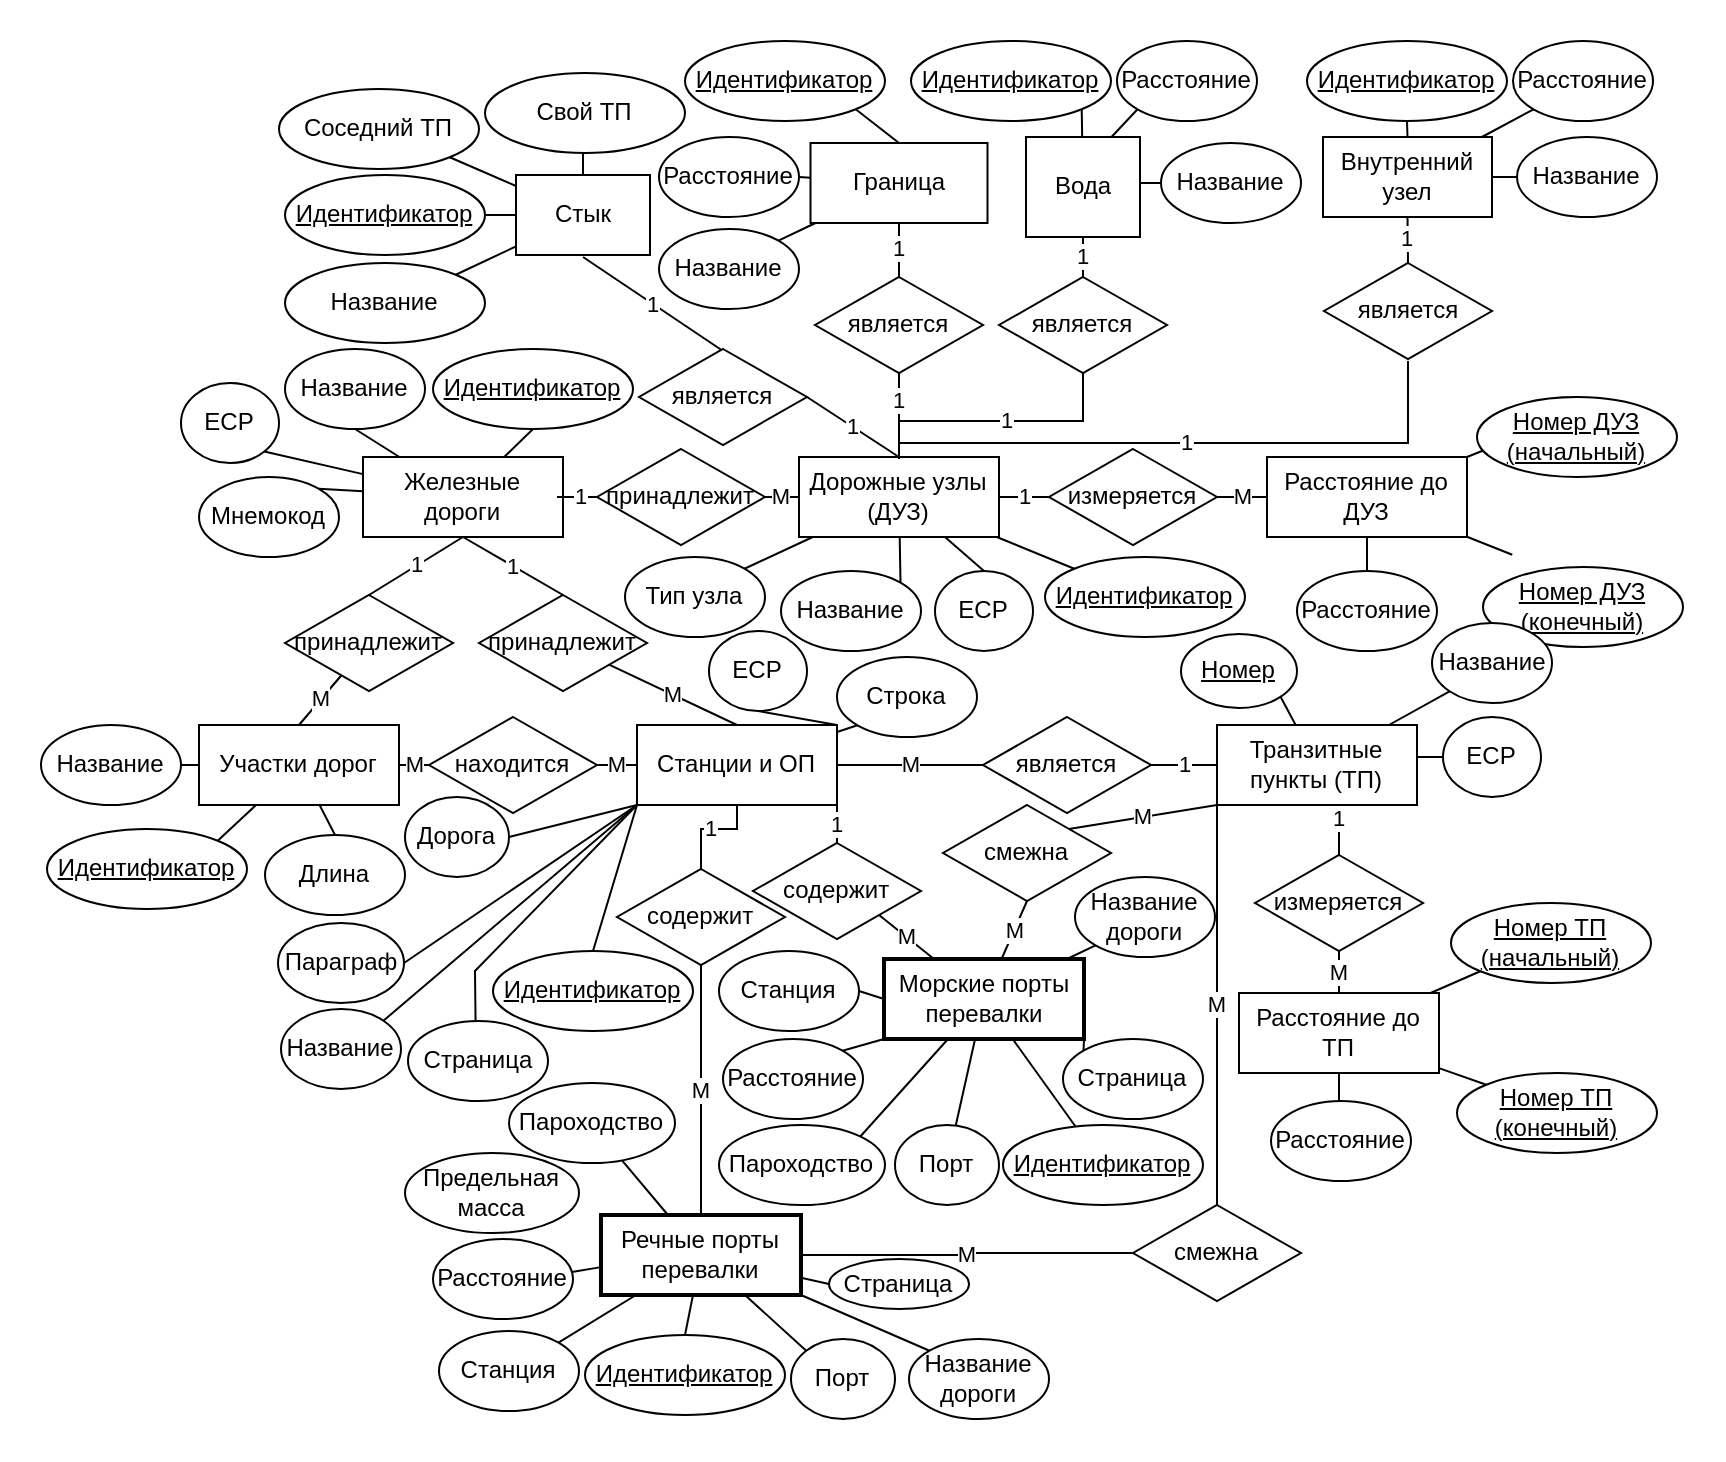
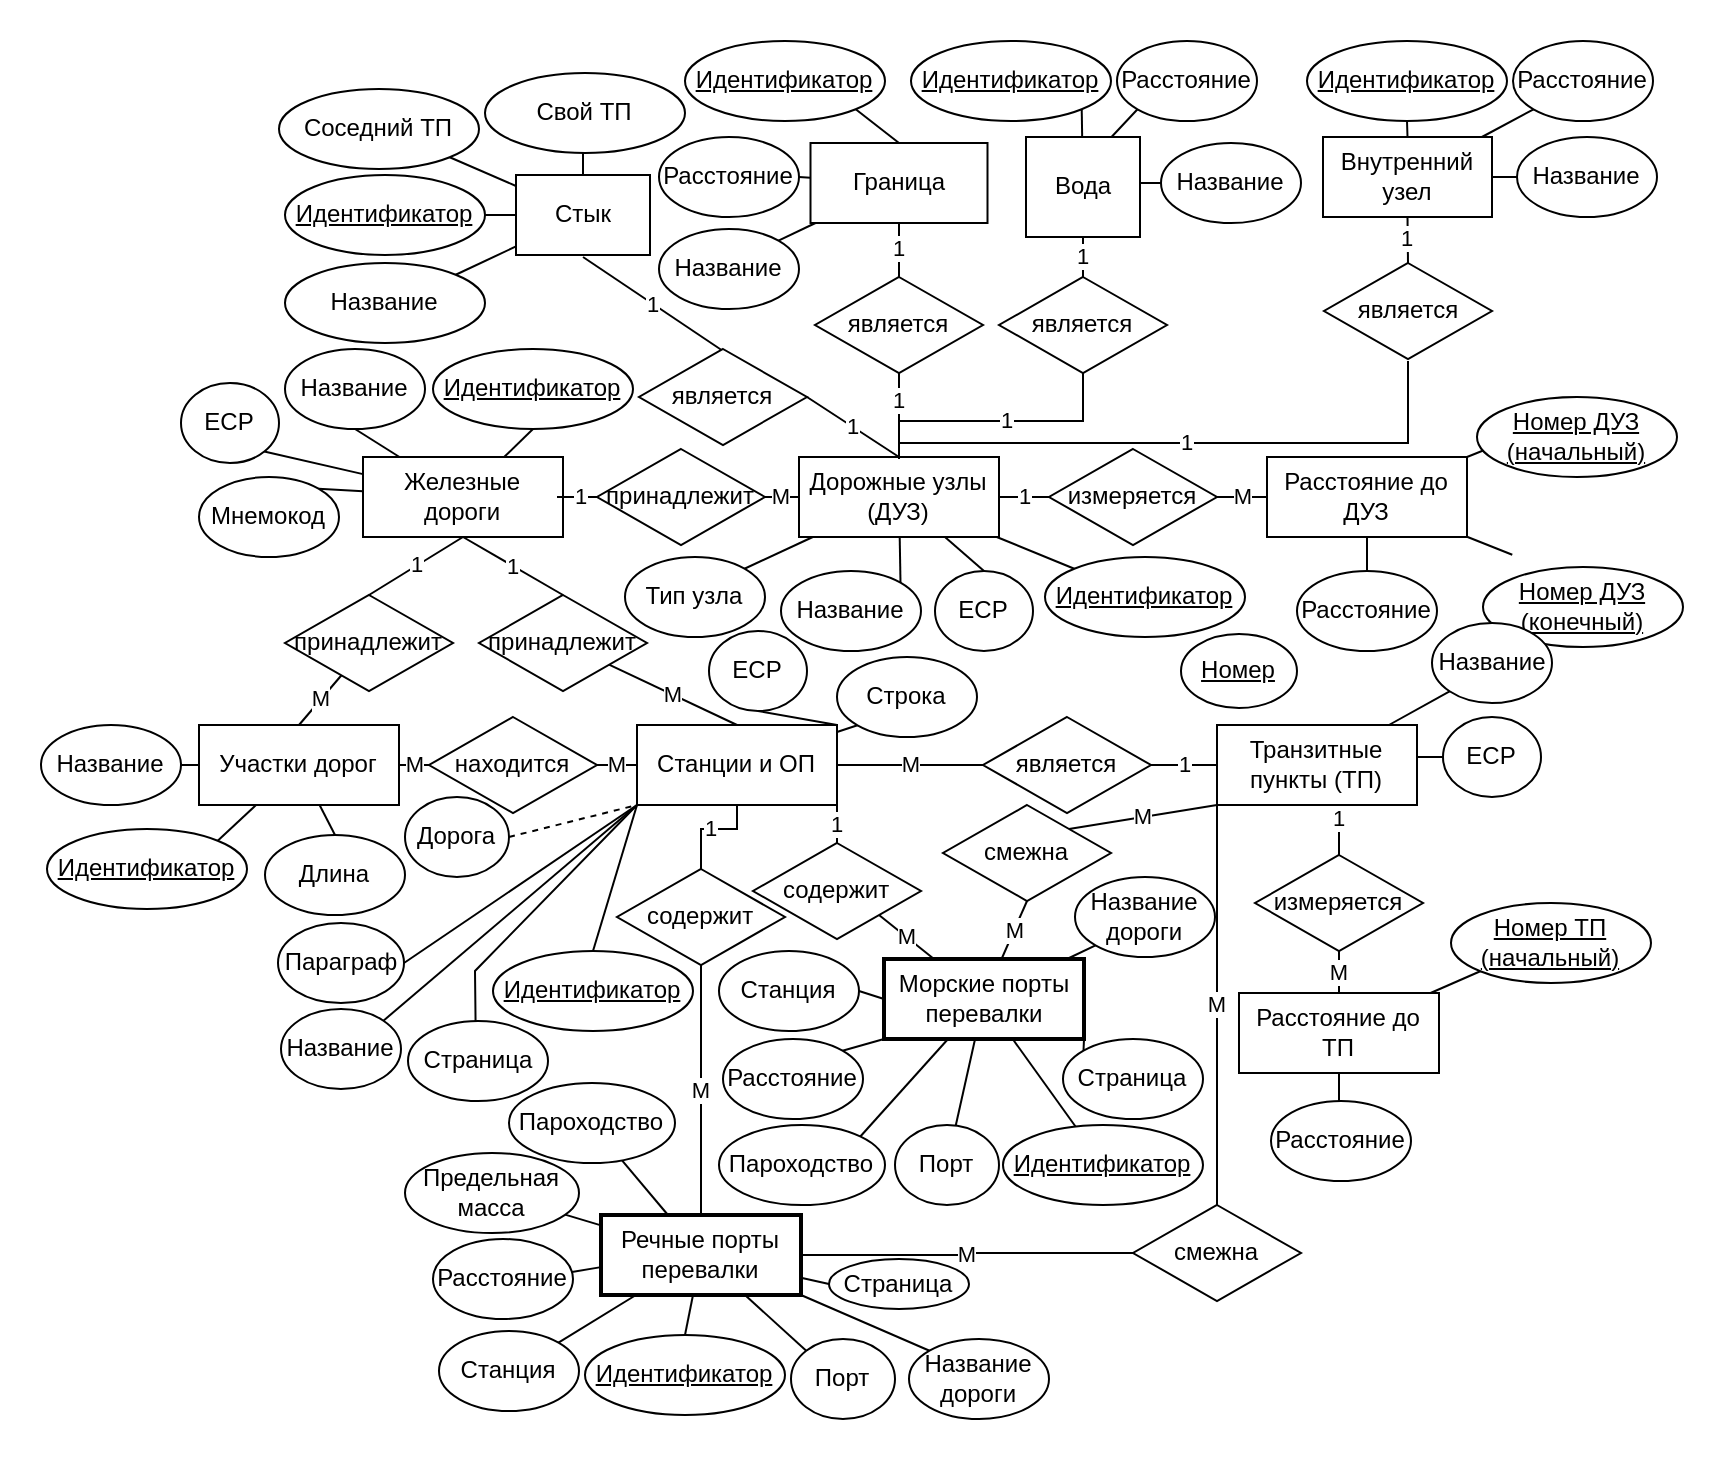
(1288, 710) -> none
(571, 822) -> (571, 822)
(1463, 1076) -> none
(1557, 1113) -> none
none -> (583, 1220)
